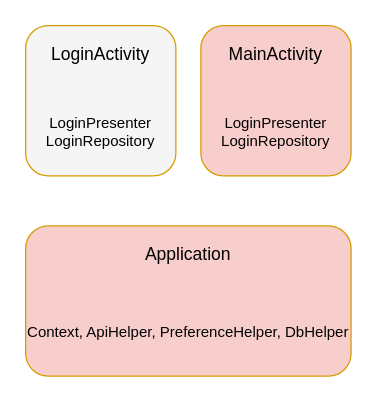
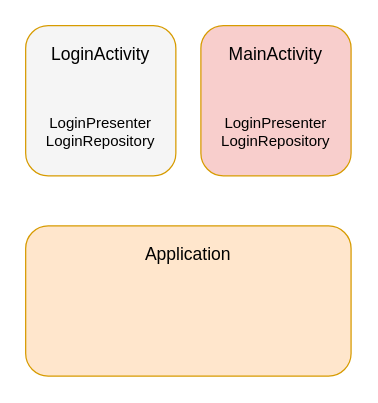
(188, 301) -> (188, 301)
(188, 332) -> none
